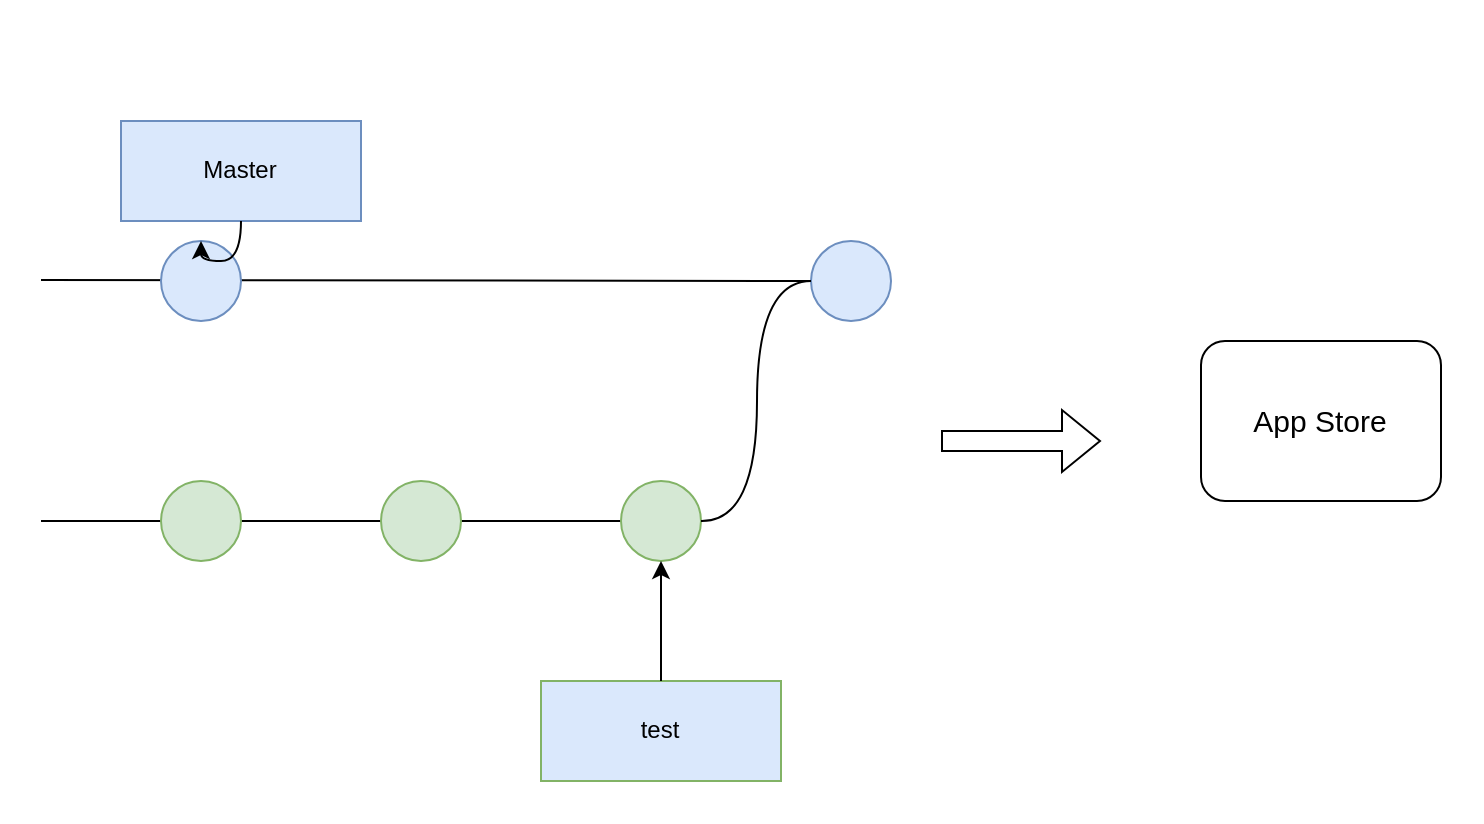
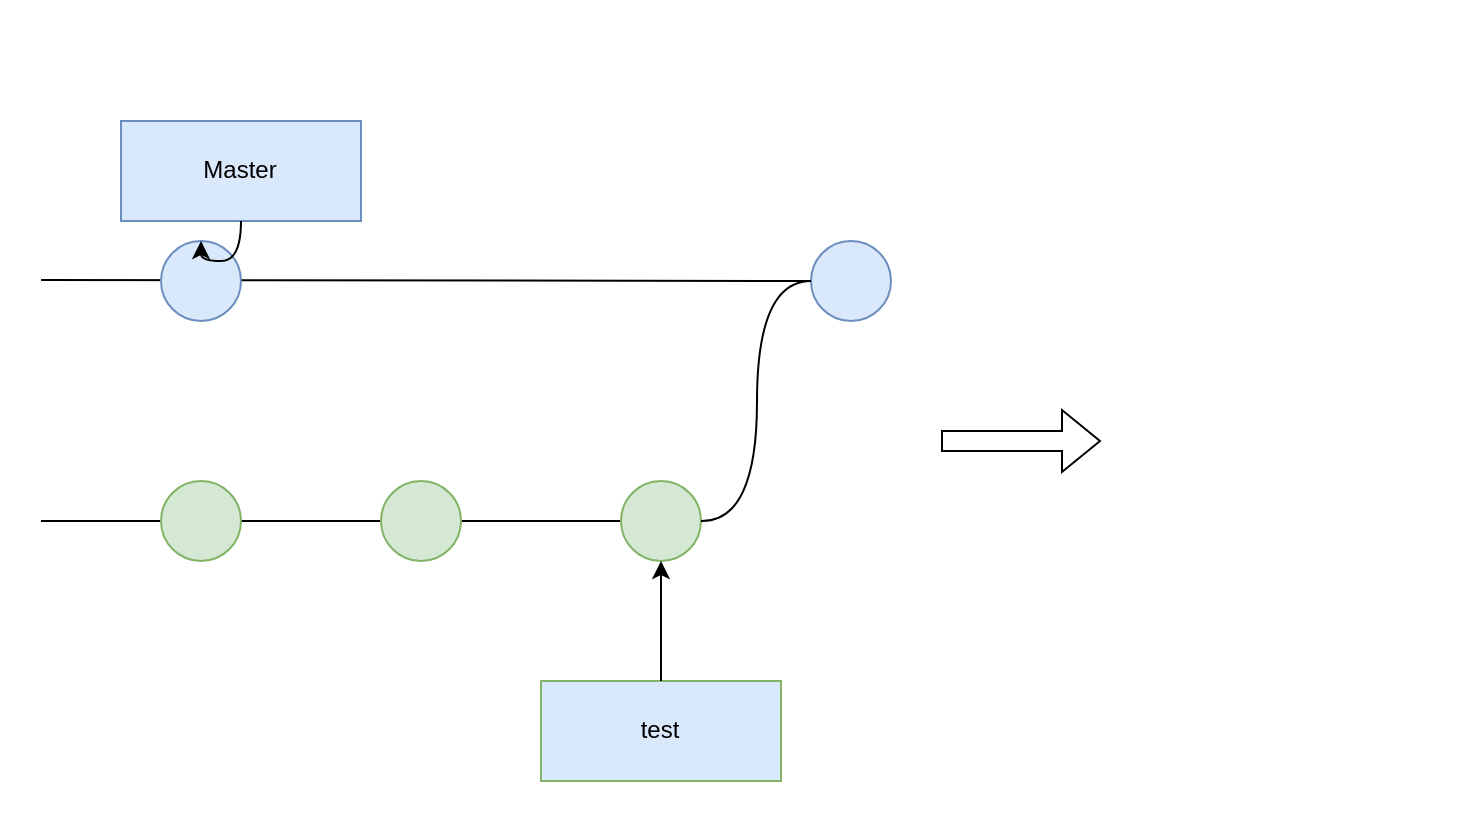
(1321, 421) -> none
